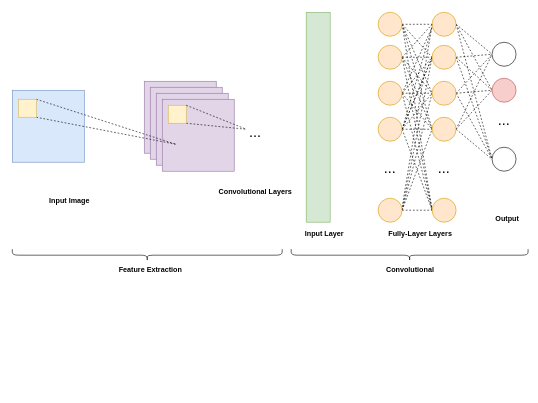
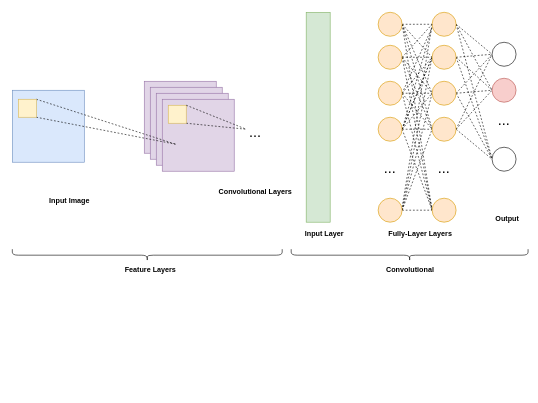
(151, 270) -> (151, 270)
